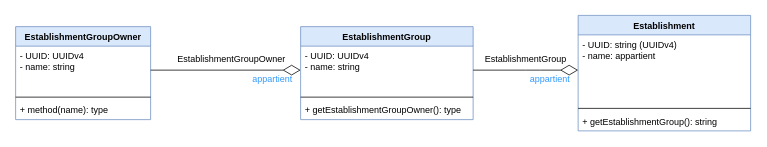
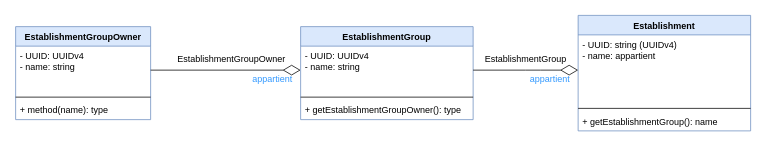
(658, 122) -> (654, 122)
